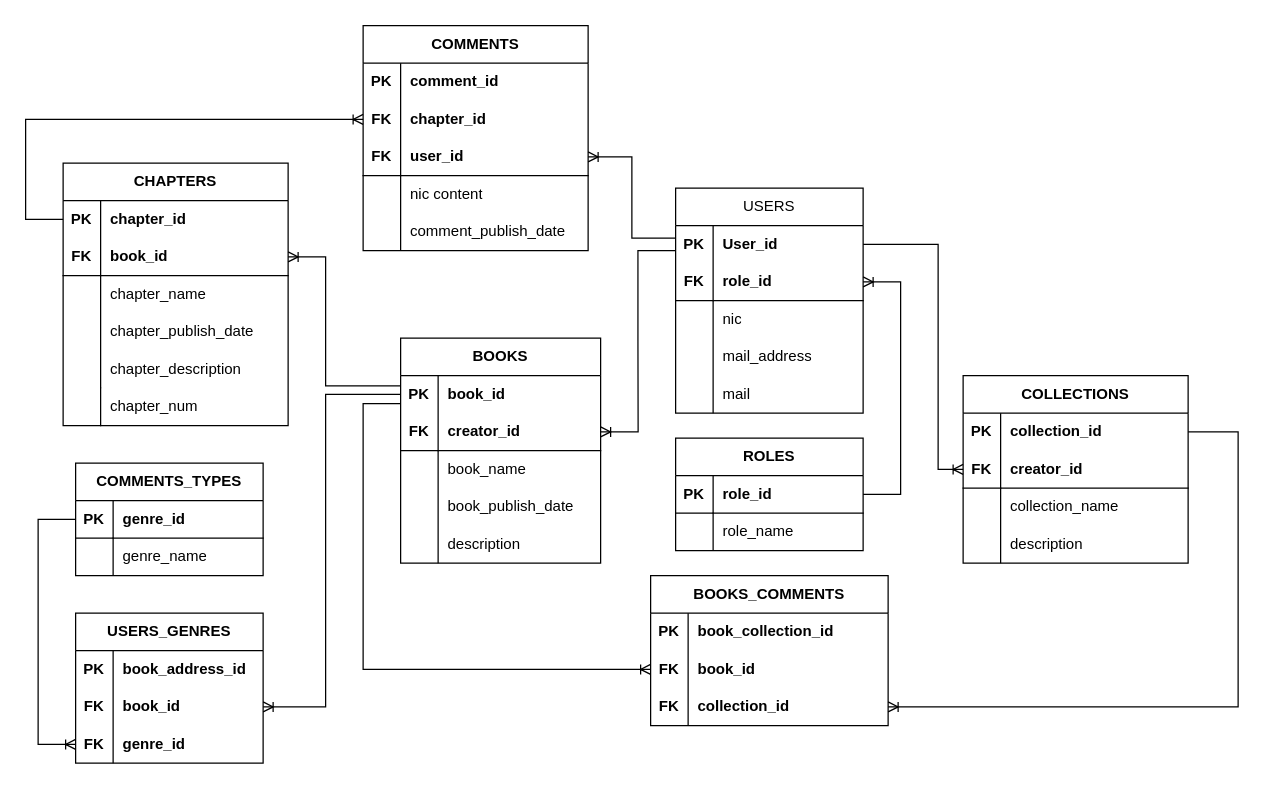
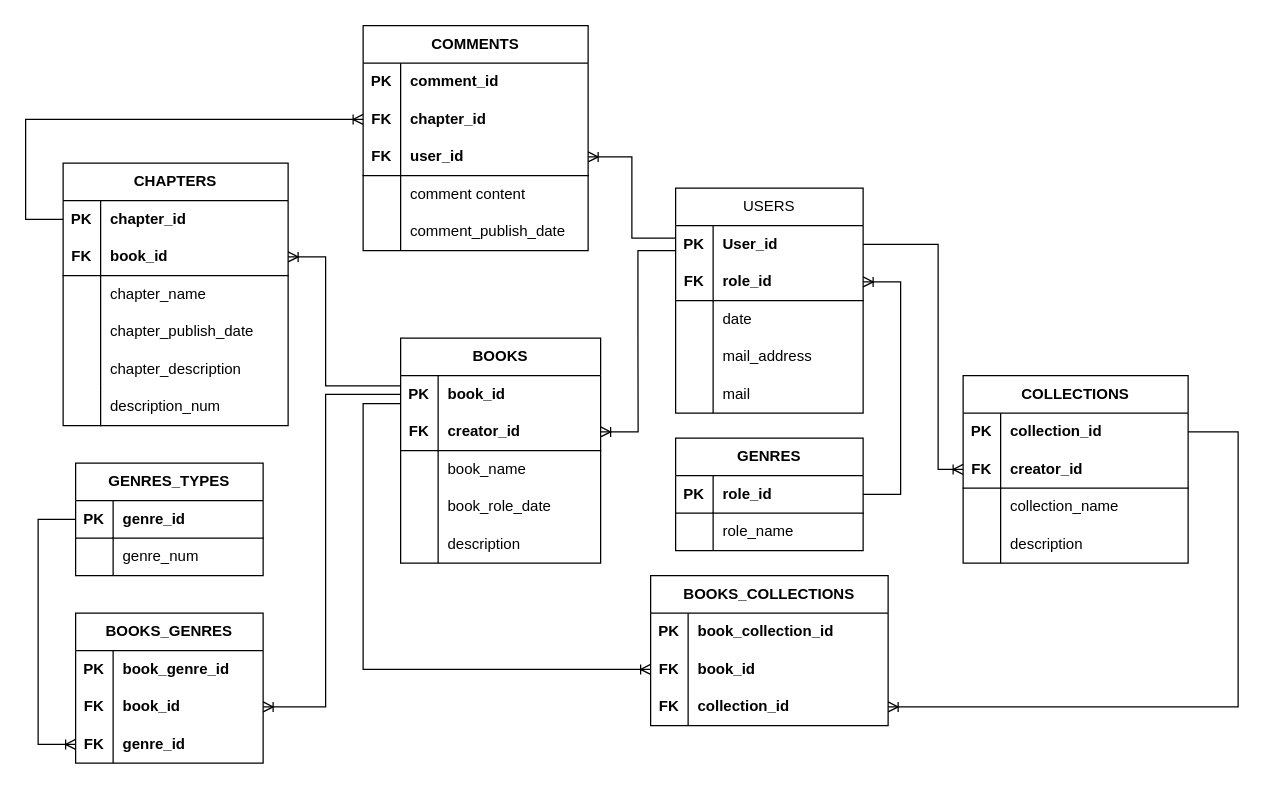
(453, 194) -> (472, 194)
(734, 319) -> (740, 319)
(157, 407) -> (170, 407)
(769, 457) -> (769, 457)
(169, 482) -> (169, 482)
(516, 507) -> (505, 507)
(165, 557) -> (161, 557)
(769, 594) -> (769, 594)
(169, 632) -> (169, 632)
(184, 669) -> (176, 669)
